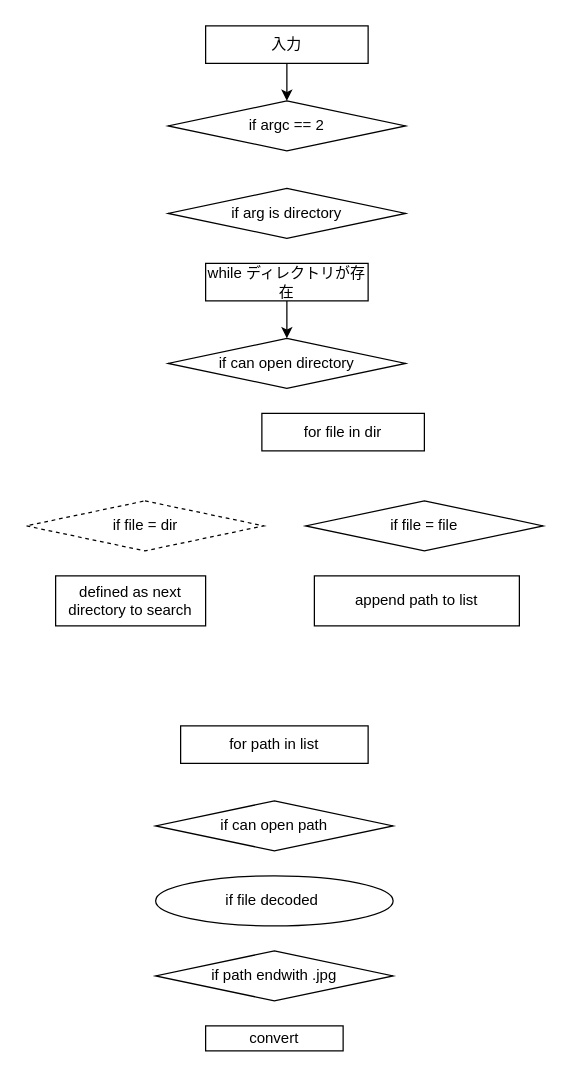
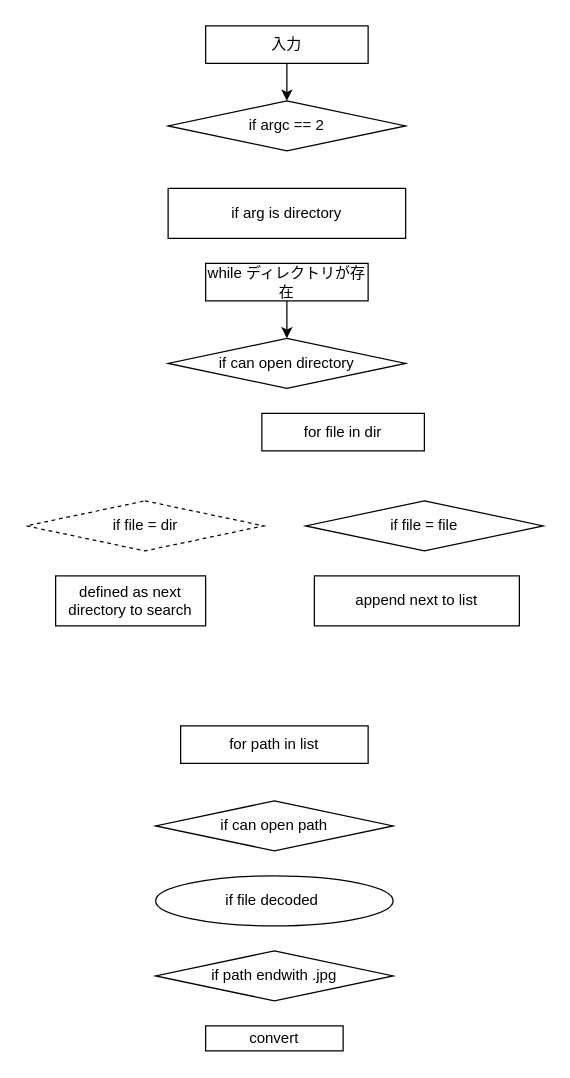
(287, 213) -> (287, 213)
(417, 601) -> (417, 601)
